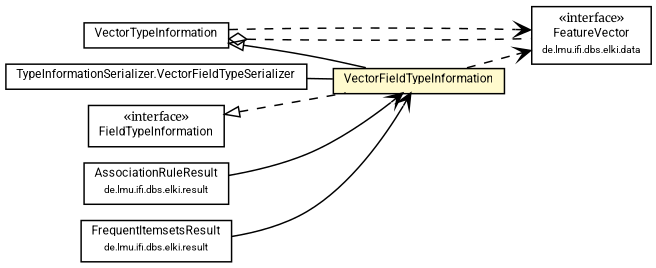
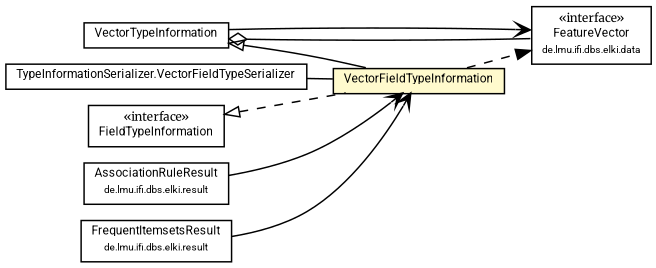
(372, 28) -> (372, 28)
(389, 40) -> (389, 40)
(492, 61) -> (492, 61)
